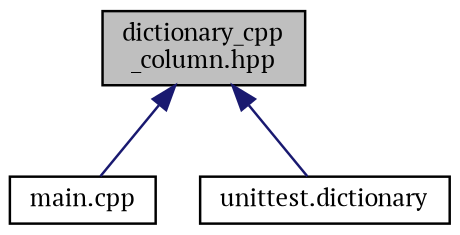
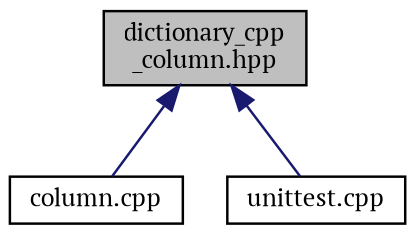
(83, 200) -> (96, 200)
(325, 200) -> (316, 200)
